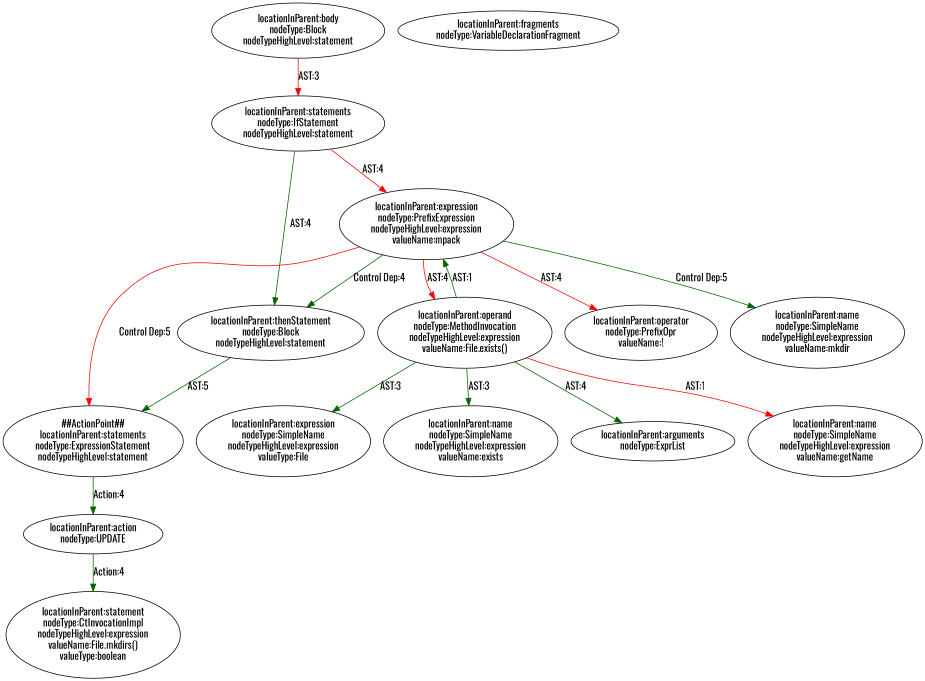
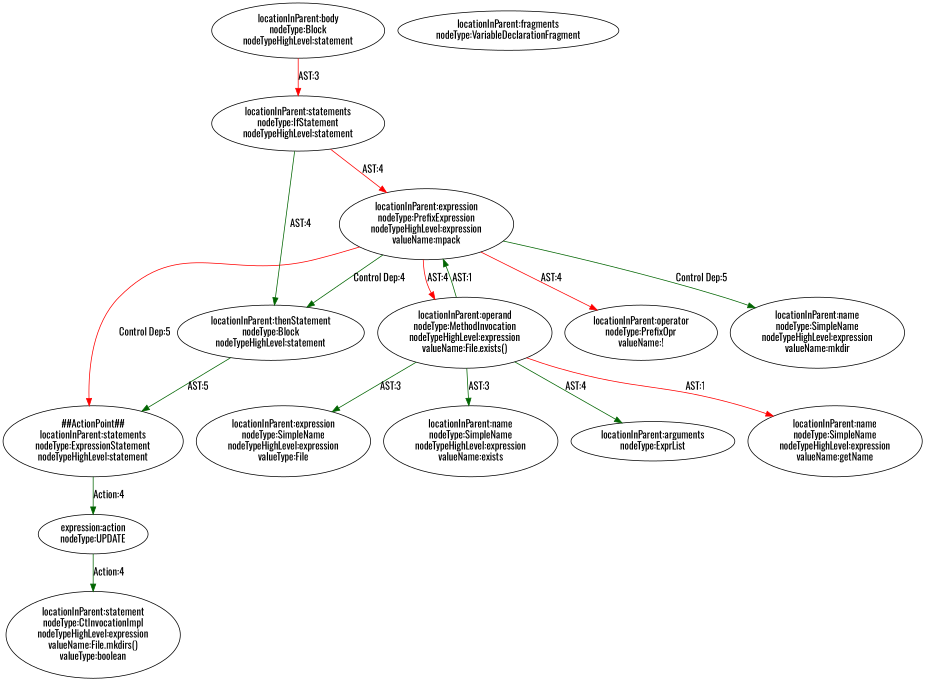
(93, 534) -> (93, 534)
